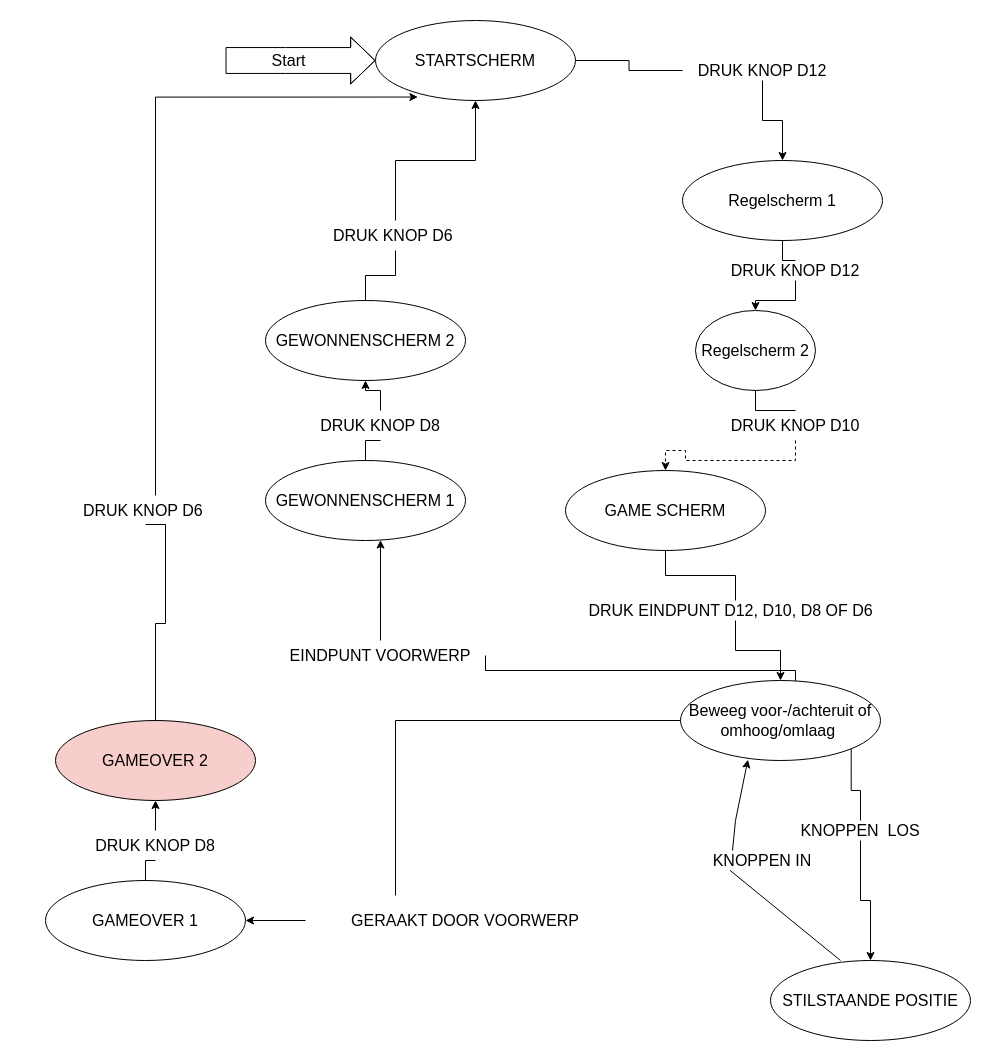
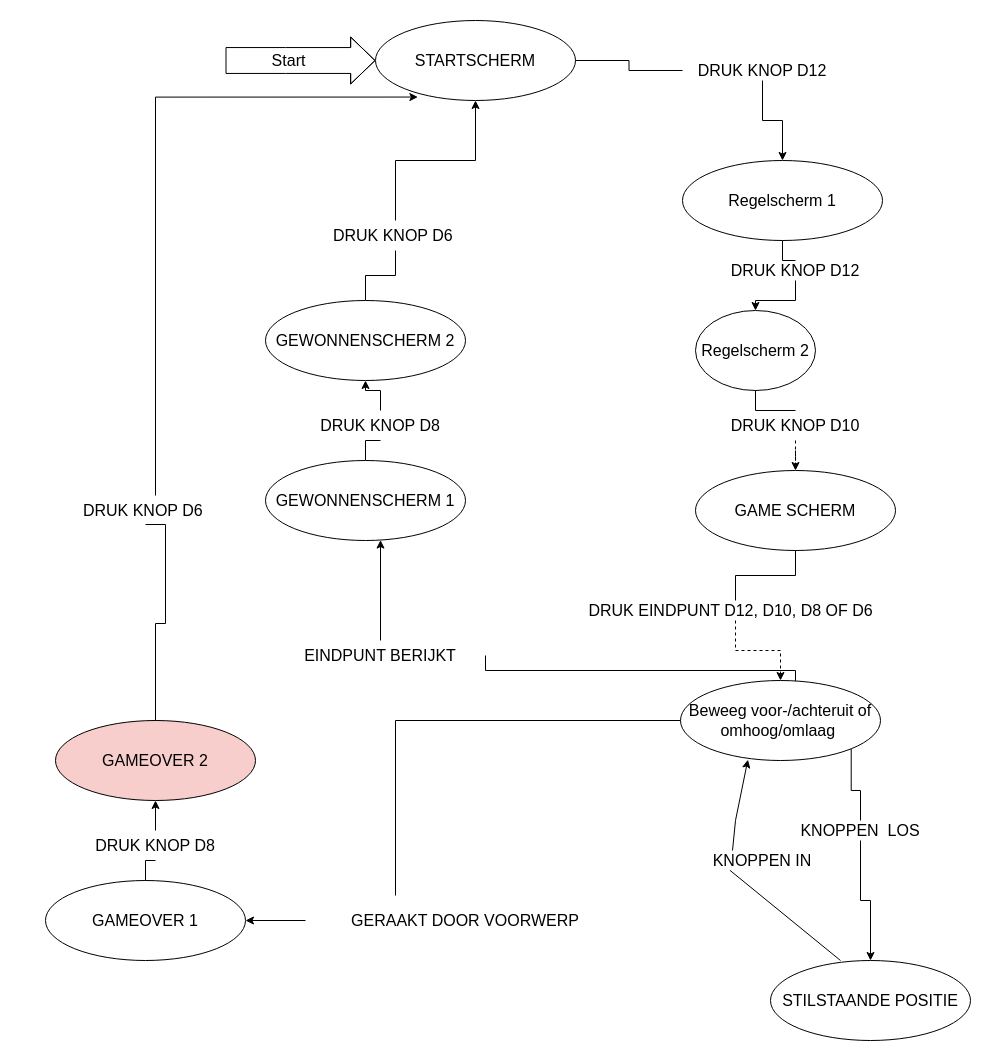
(666, 511) -> (796, 511)
(755, 651) -> (755, 651)
(381, 656) -> (381, 656)
